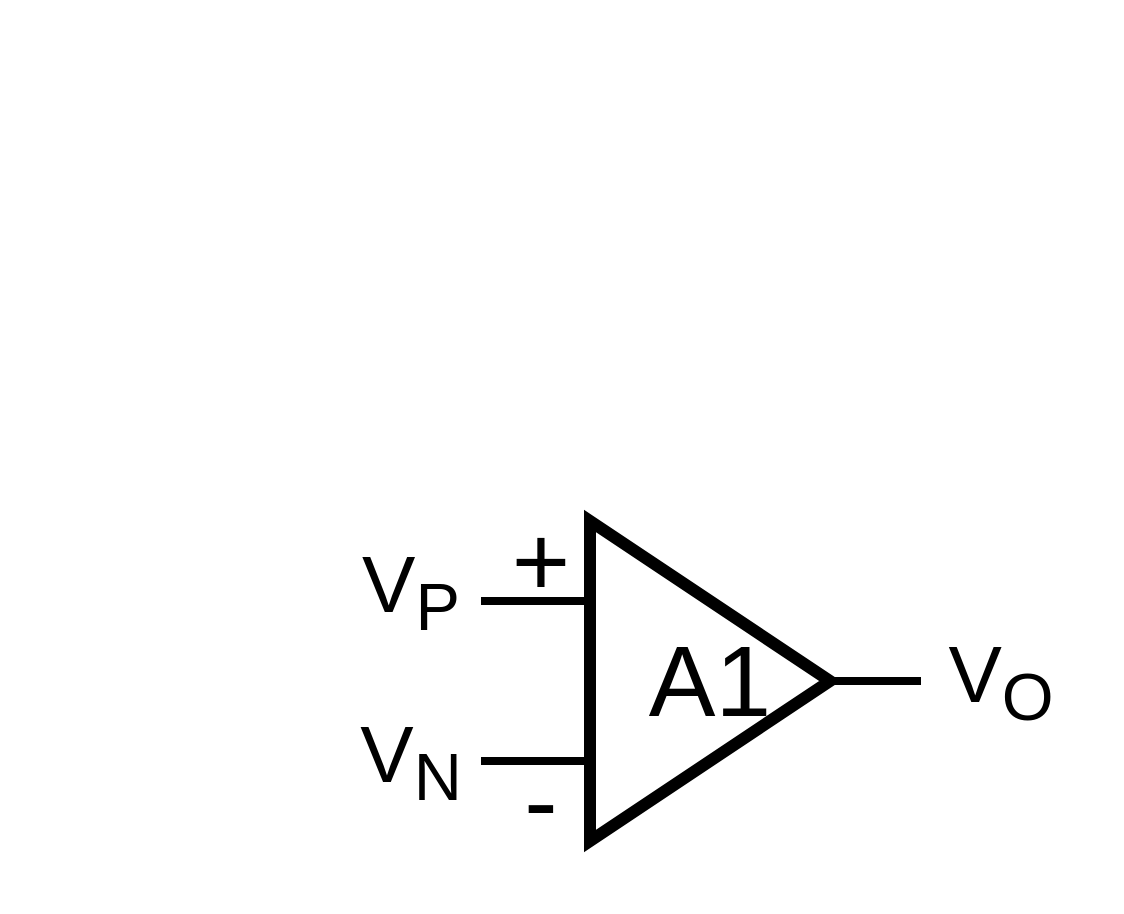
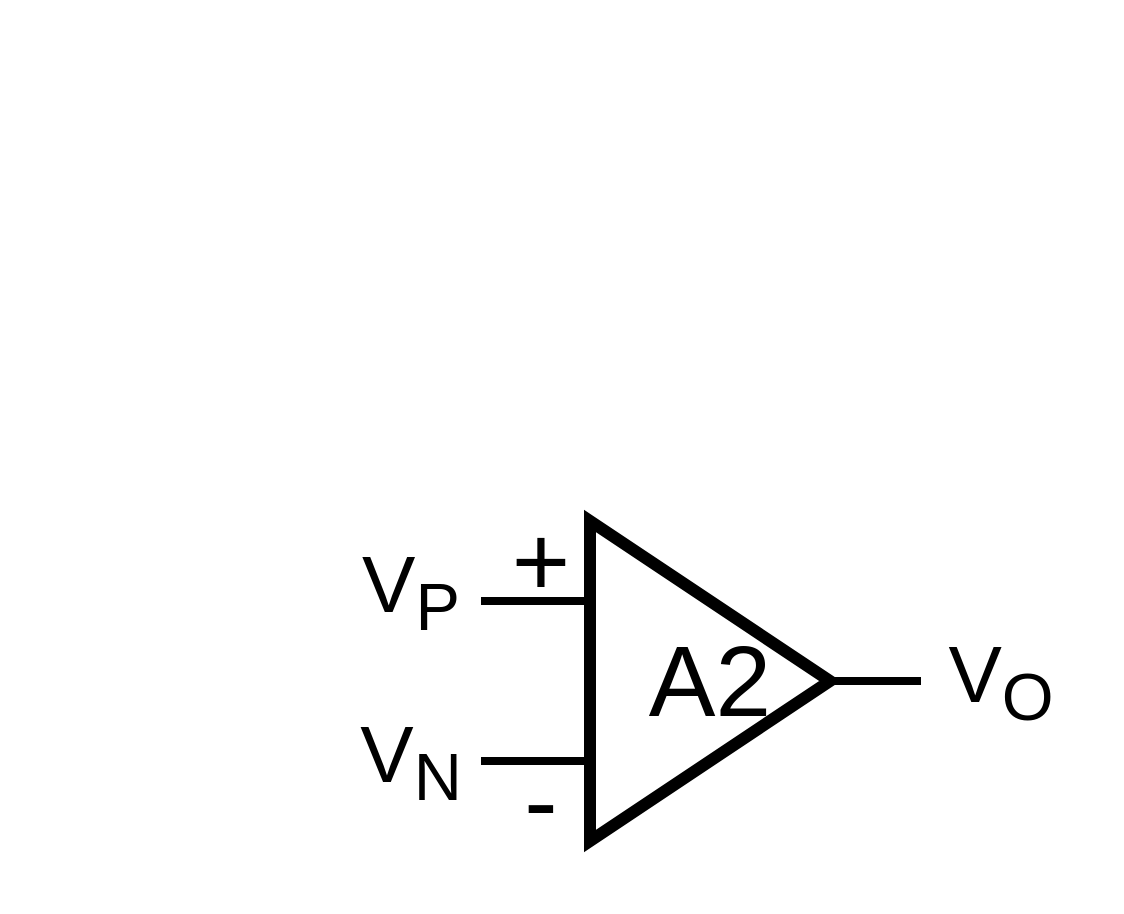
(711, 681) -> (711, 681)
